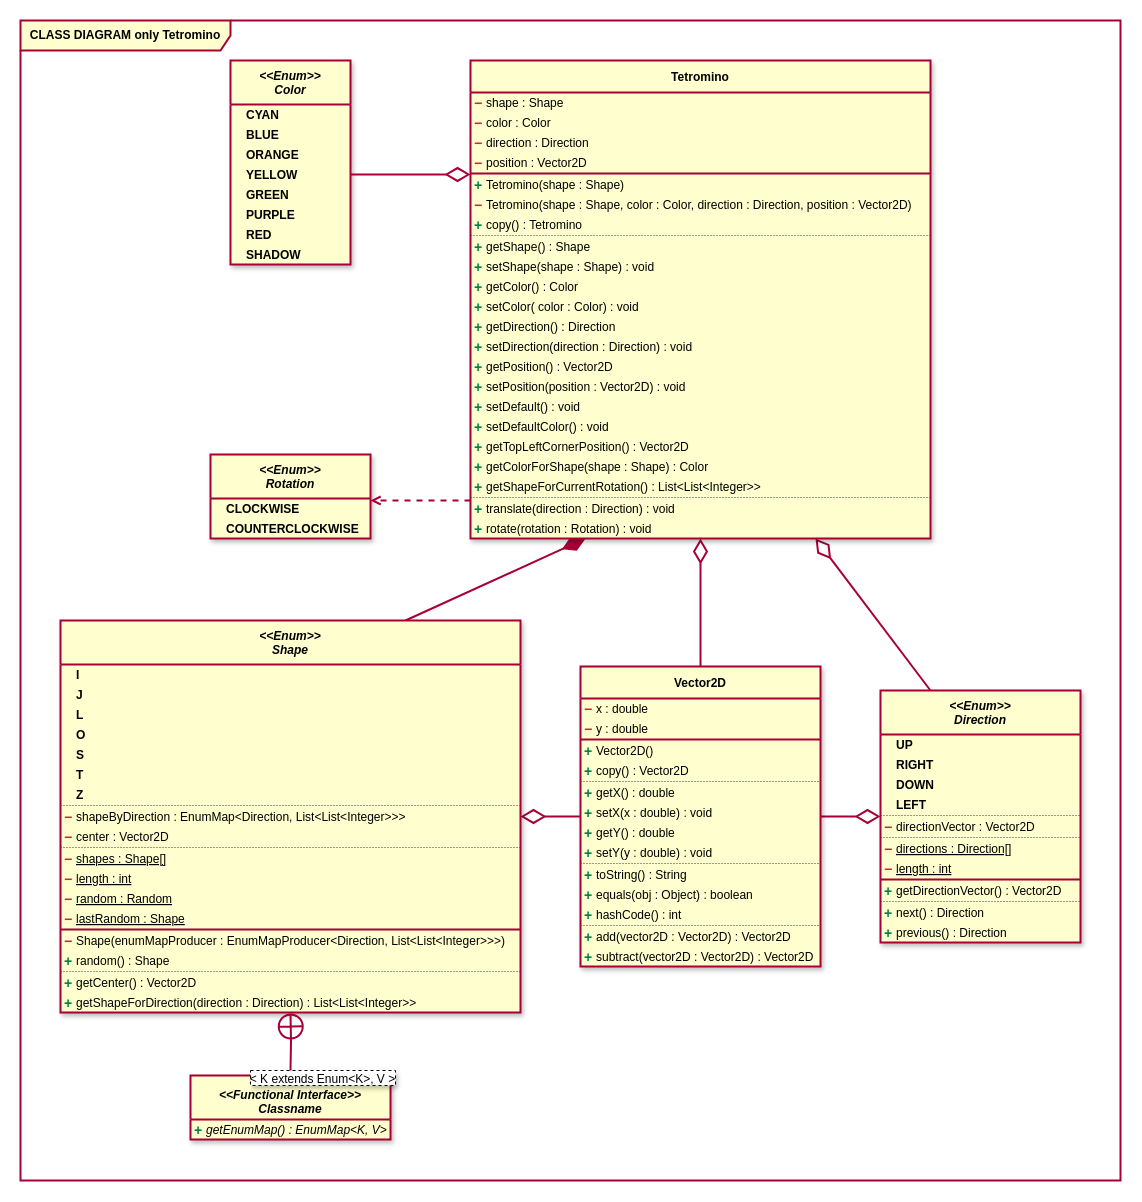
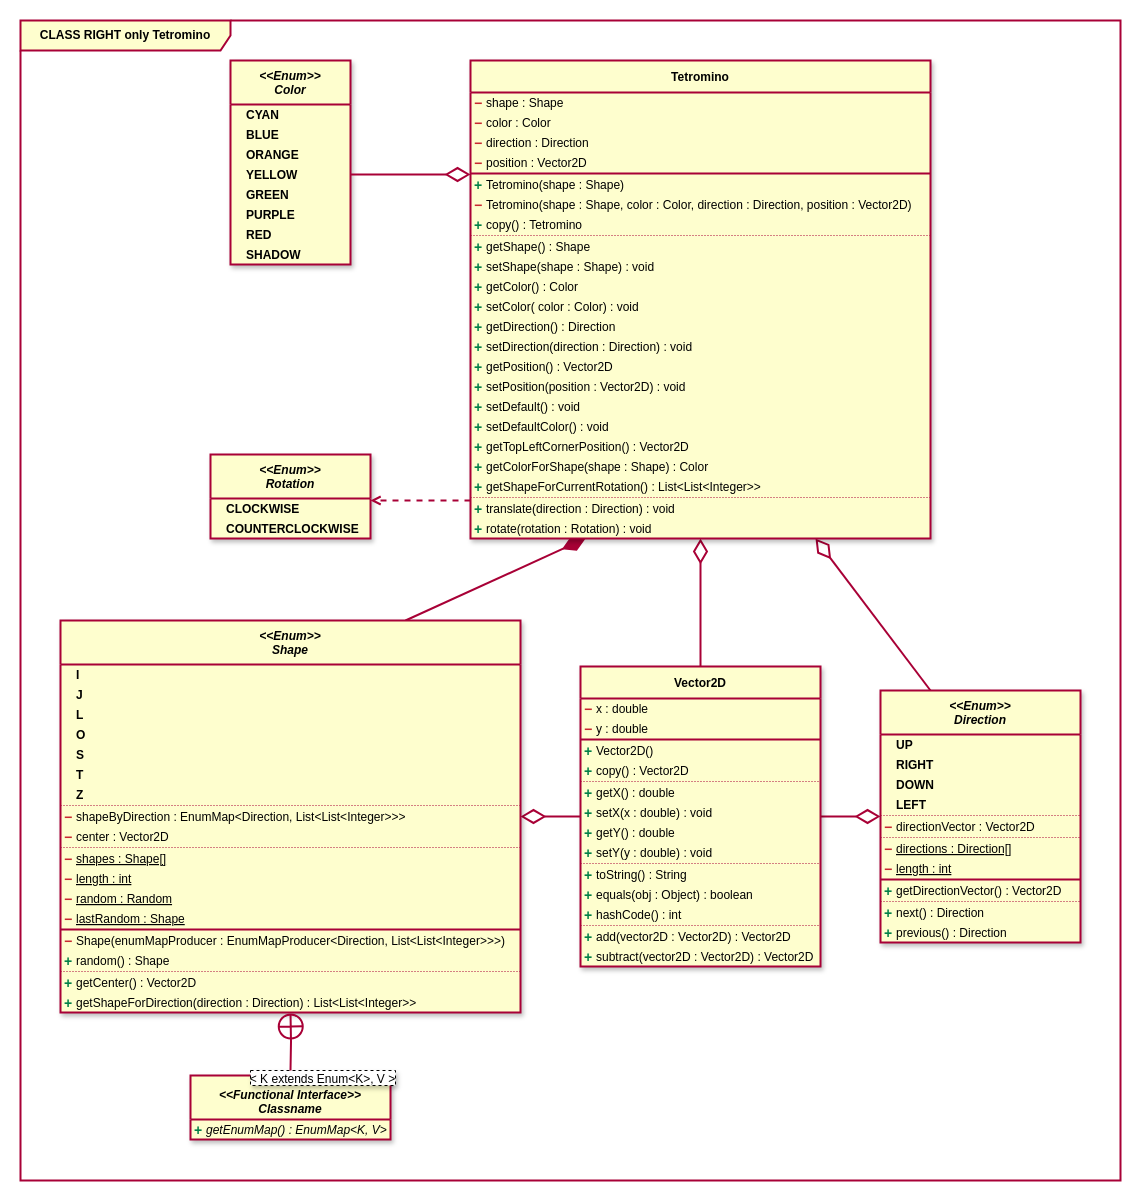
(126, 36) -> (126, 36)
